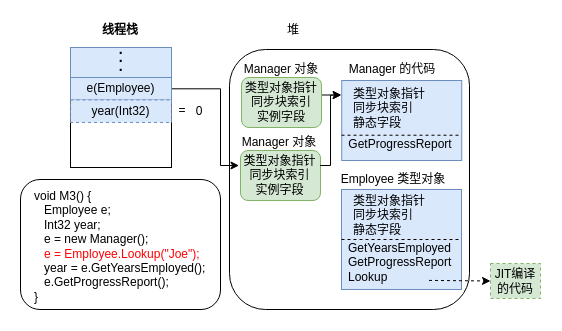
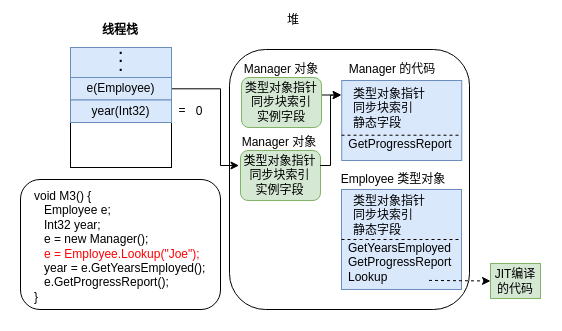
(294, 31) -> (294, 21)
(121, 111) -> (121, 111)
(516, 281) -> (516, 281)
